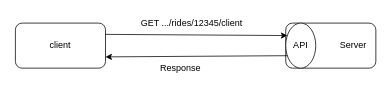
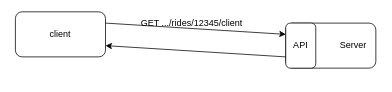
(60, 45) -> (60, 34)
(300, 45) -> (300, 45)
(180, 68) -> none
